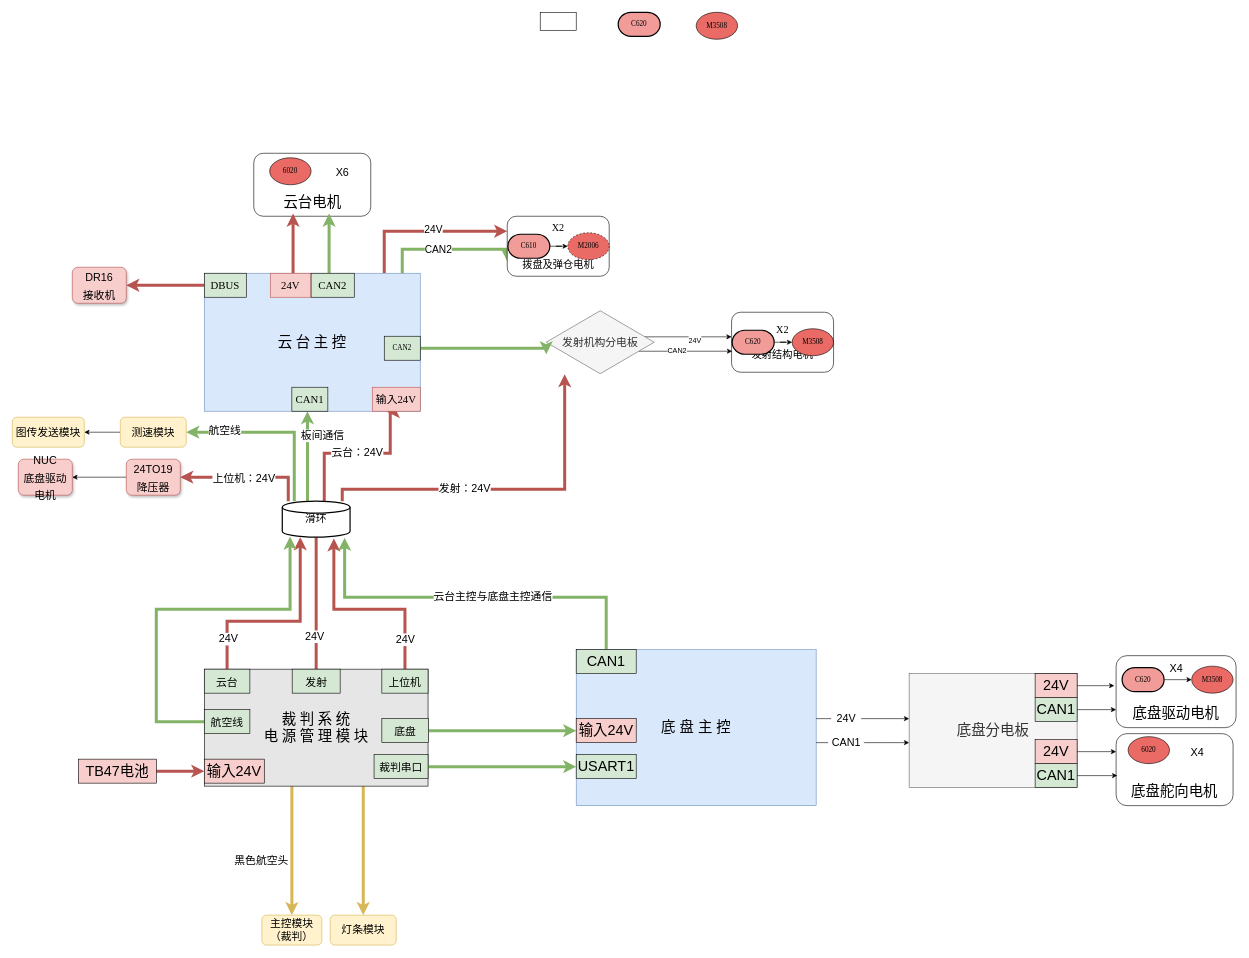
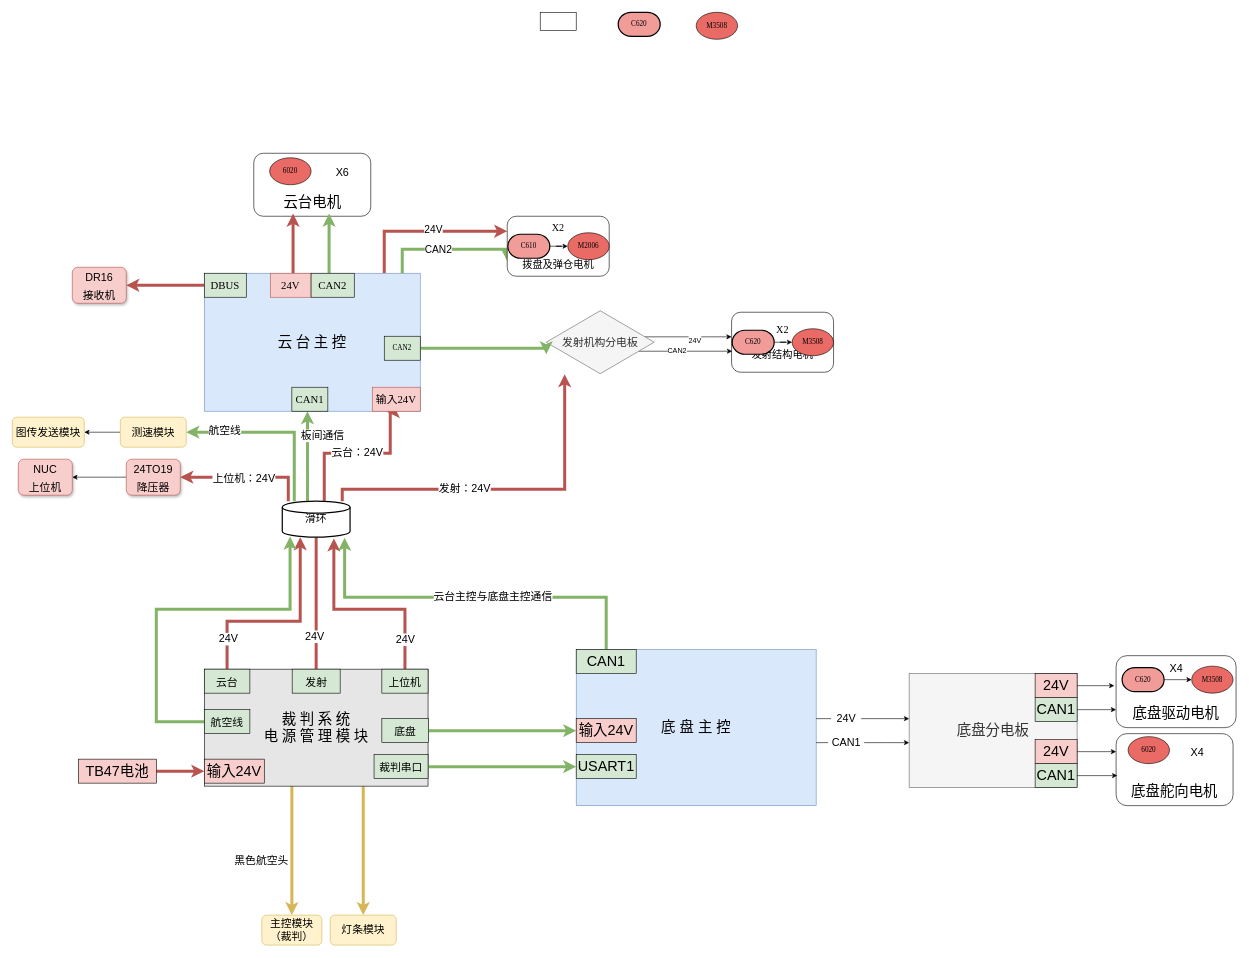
(589, 246) -> (589, 246)
(45, 477) -> (45, 477)
